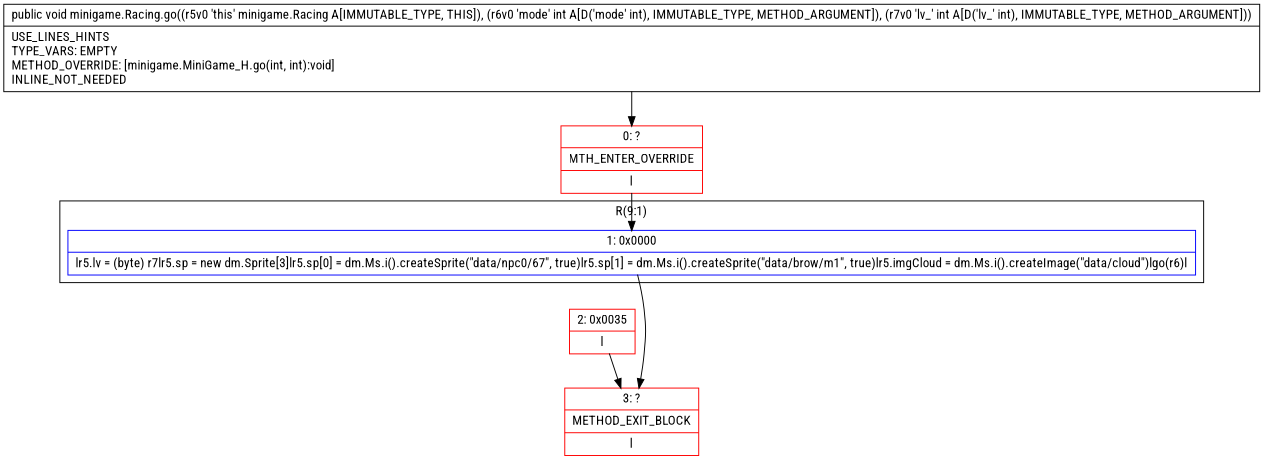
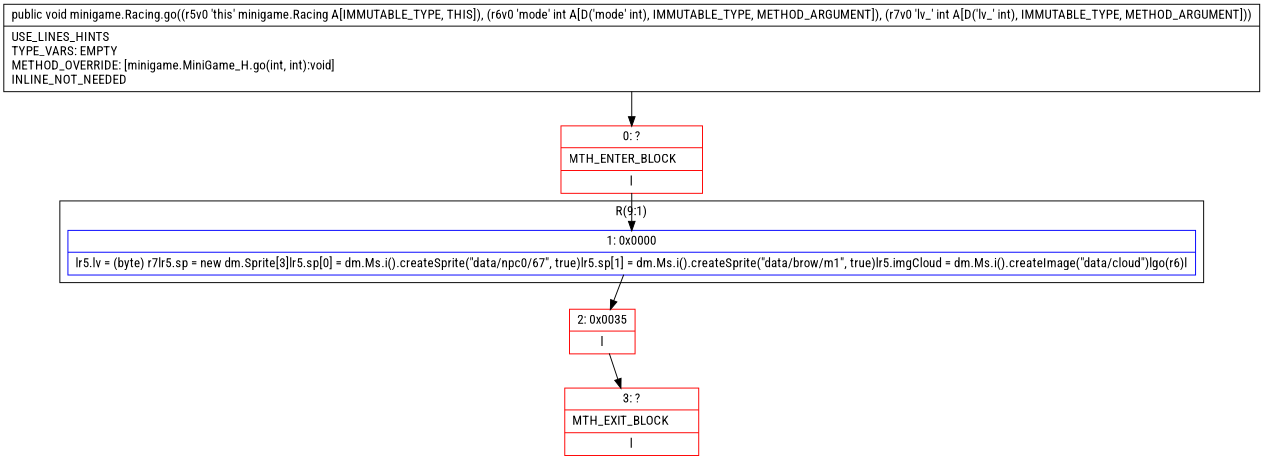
(632, 159) -> (623, 159)
(646, 327) -> (618, 289)
(632, 421) -> (621, 421)
